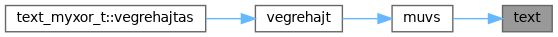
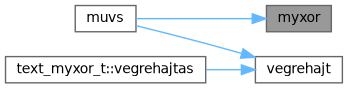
(360, 19) -> (189, 39)
(527, 19) -> (299, 19)
